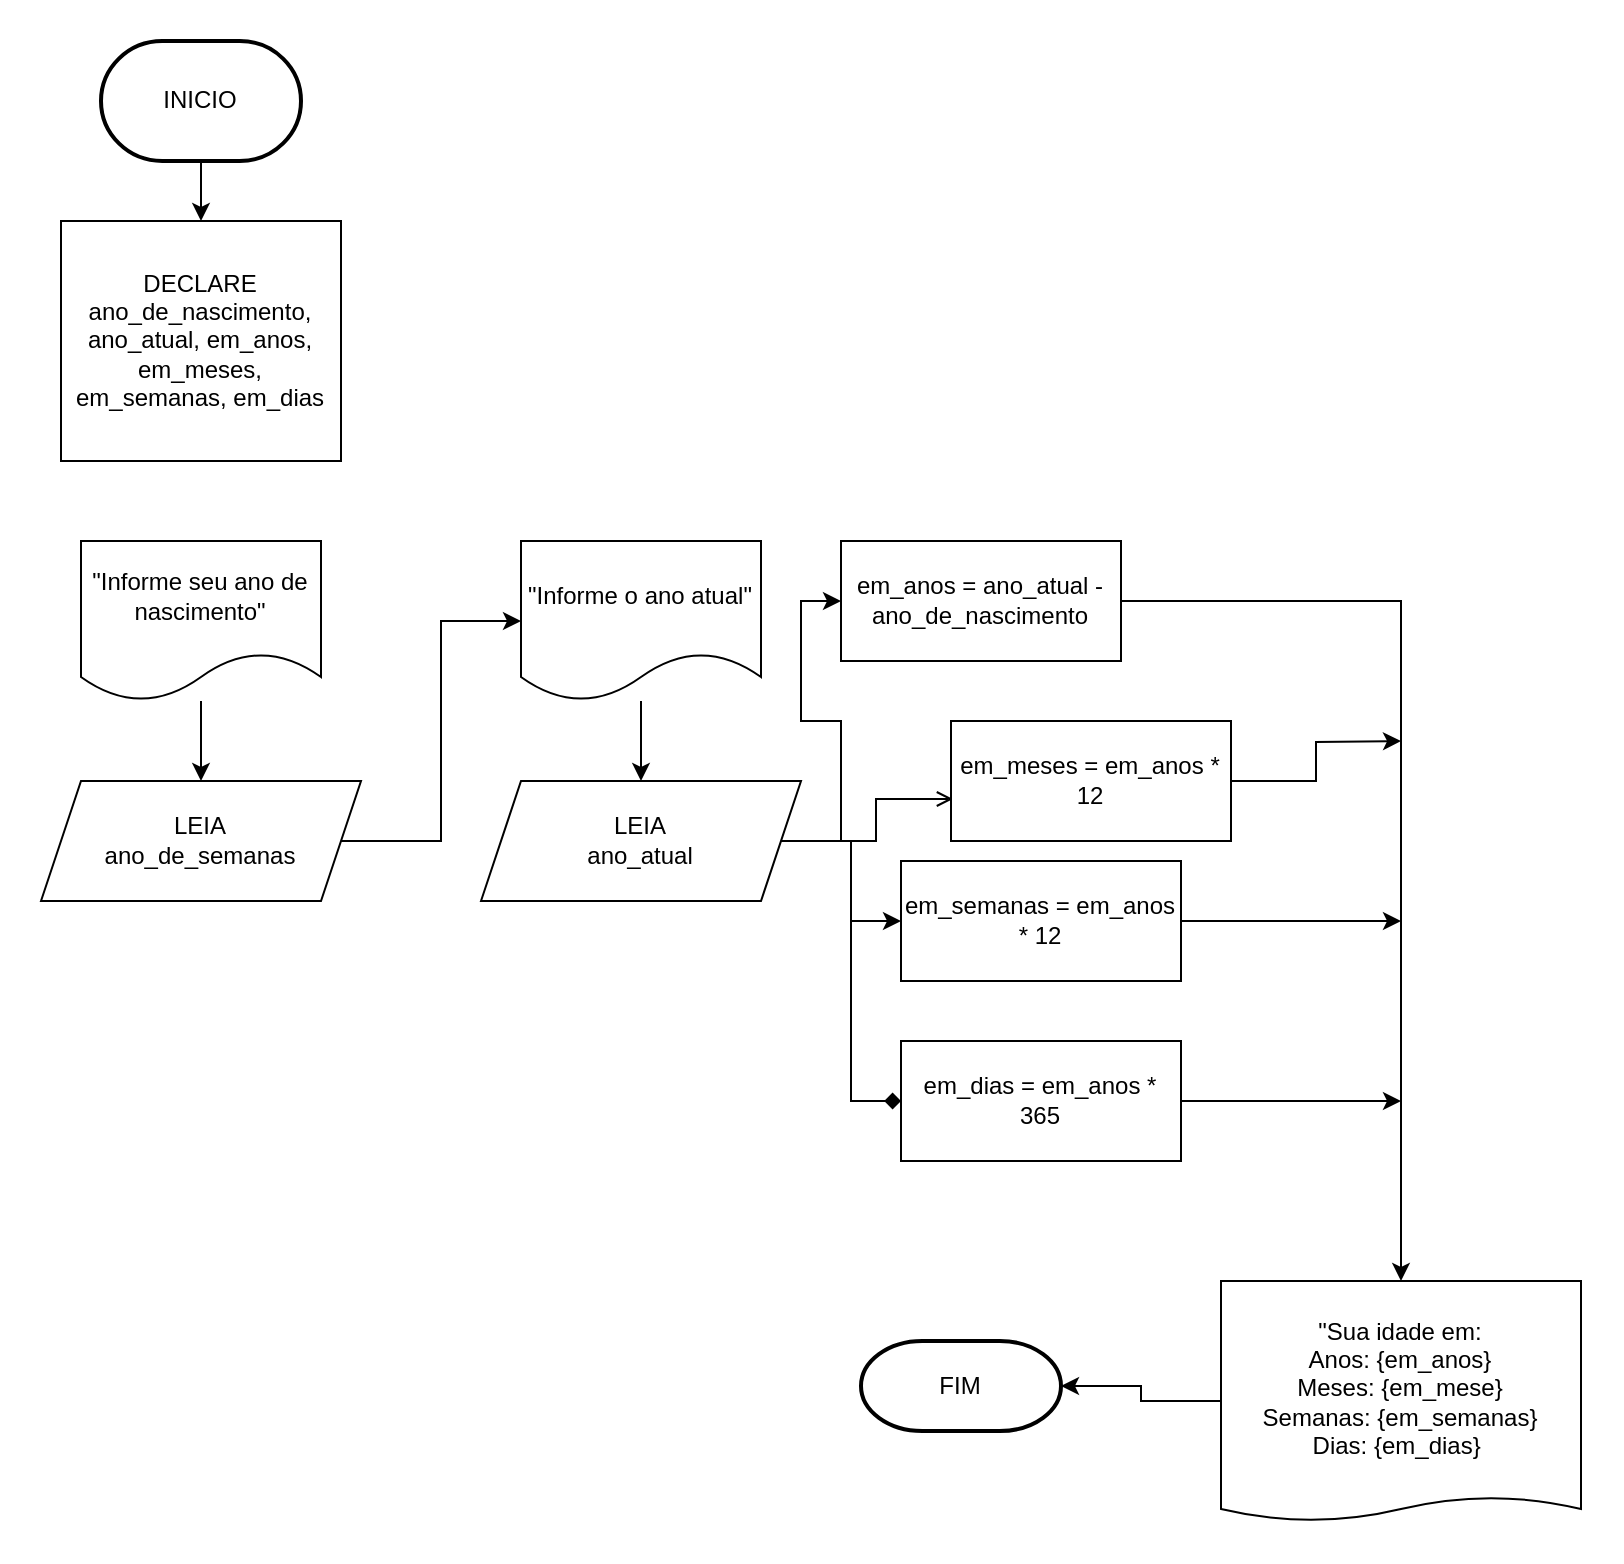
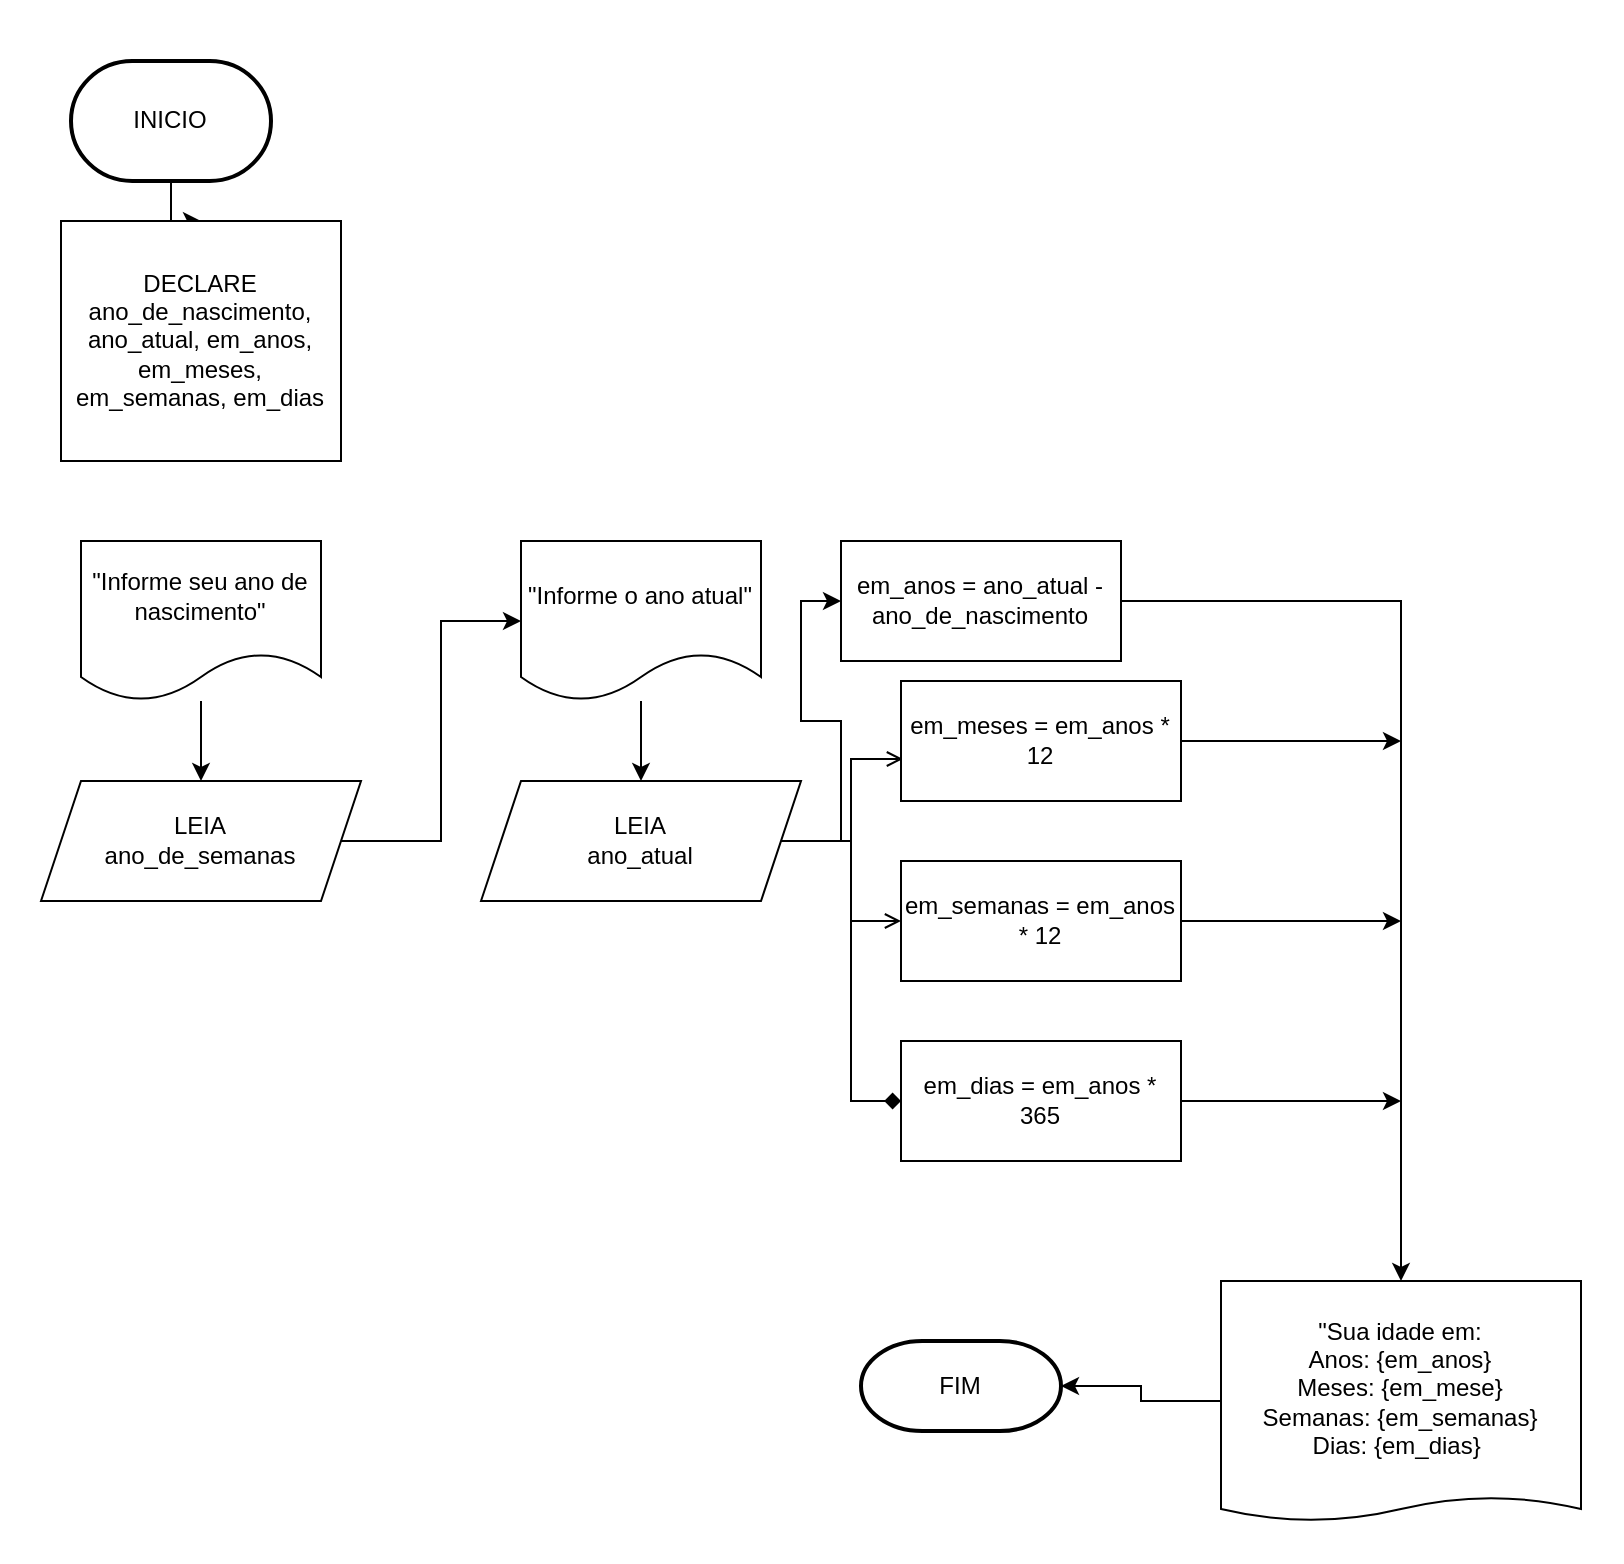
(201, 101) -> (171, 121)
(1091, 781) -> (1041, 741)
(886, 921) -> (889, 921)
